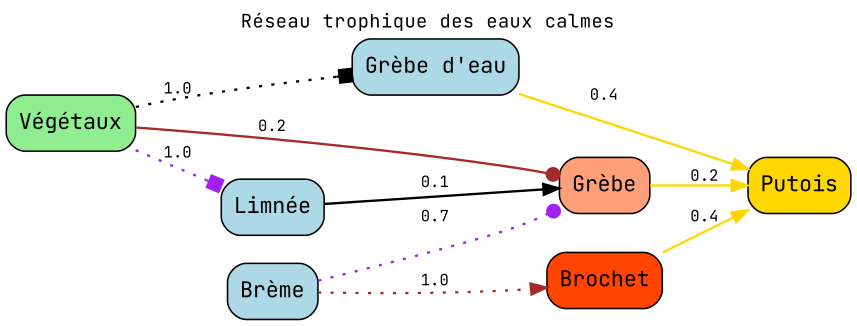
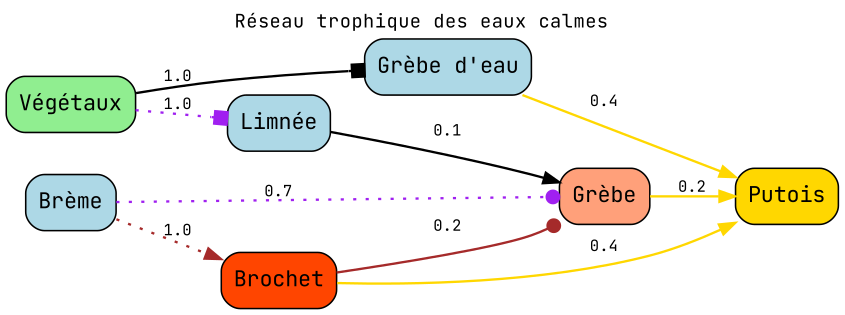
(236, 90) -> (242, 79)
(342, 146) -> (444, 255)
